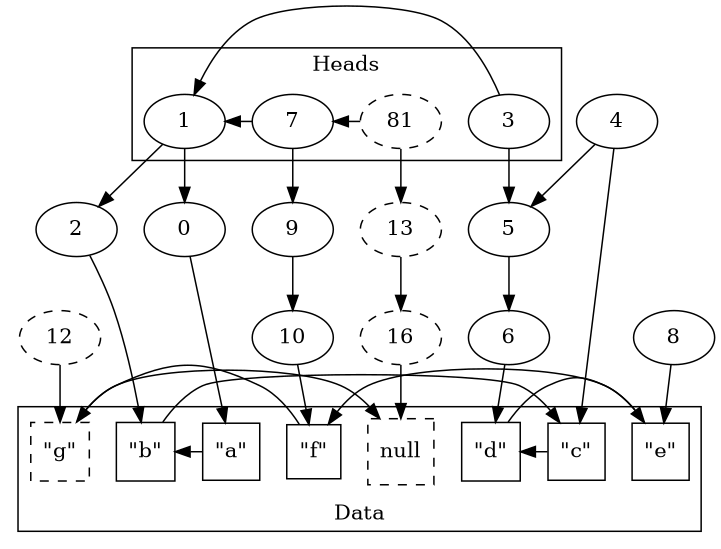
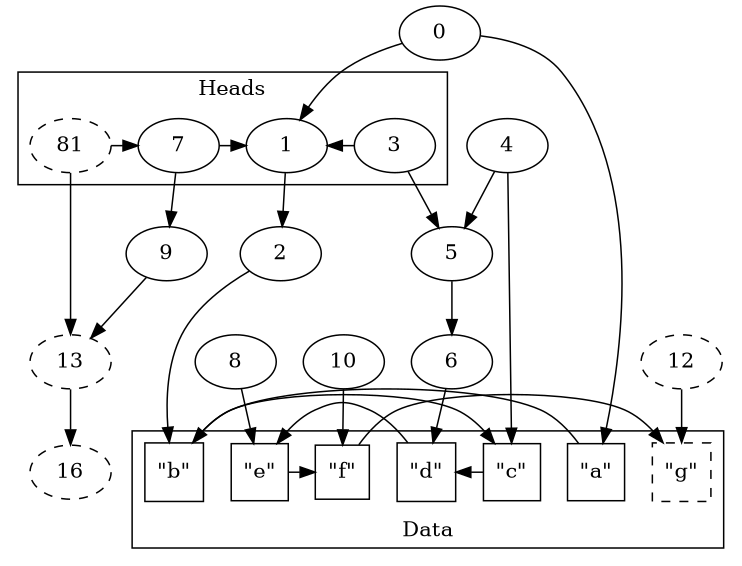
(185, 170) -> (357, 62)
(293, 276) -> (124, 302)
(401, 452) -> none
